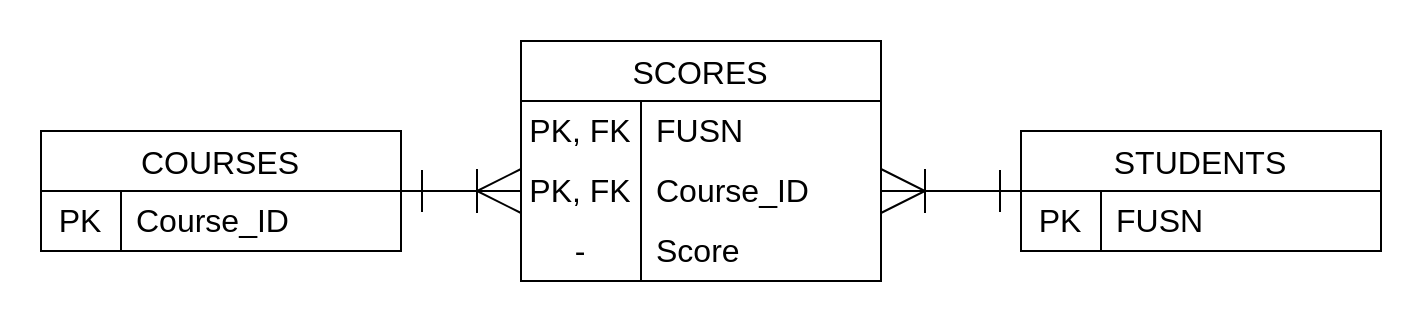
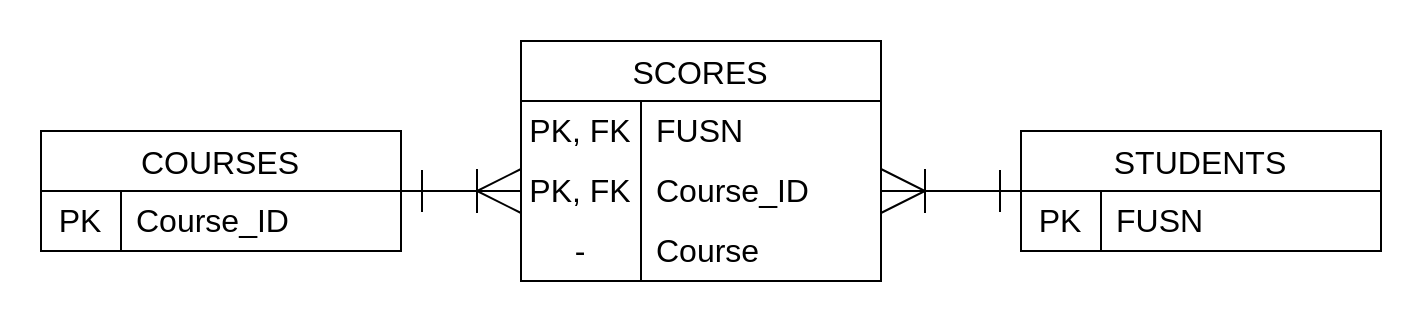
(702, 251) -> (711, 251)
